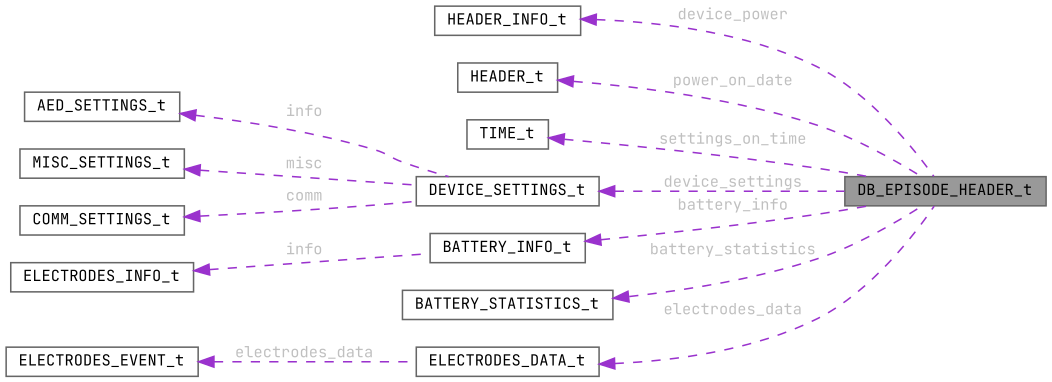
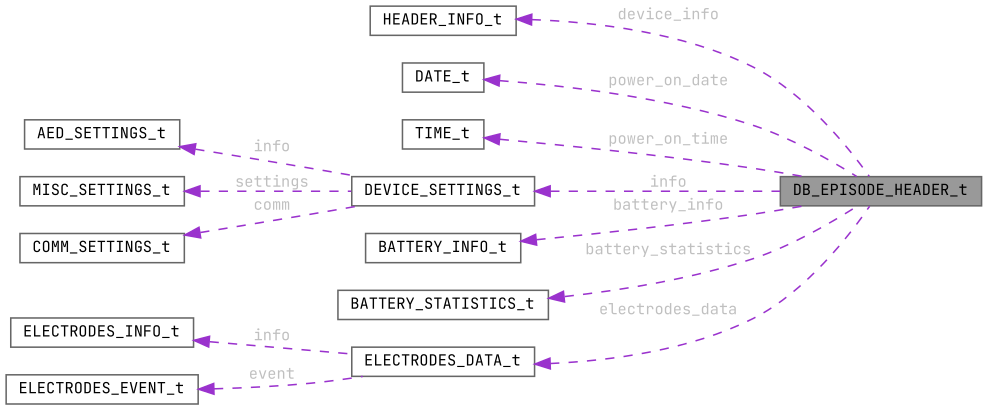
(729, 15) -> (664, 15)
(508, 78) -> (443, 78)
(729, 140) -> (664, 140)
(300, 164) -> (268, 183)
(729, 183) -> (664, 183)
(320, 262) -> (281, 348)
(300, 353) -> (268, 375)
